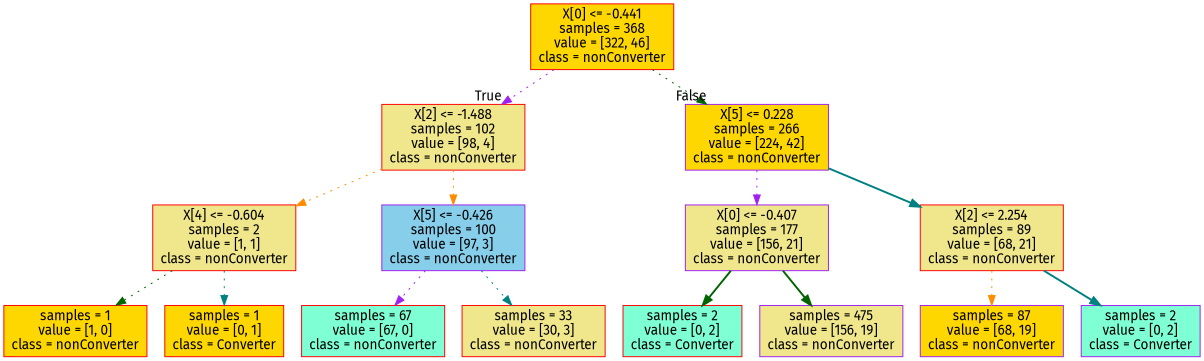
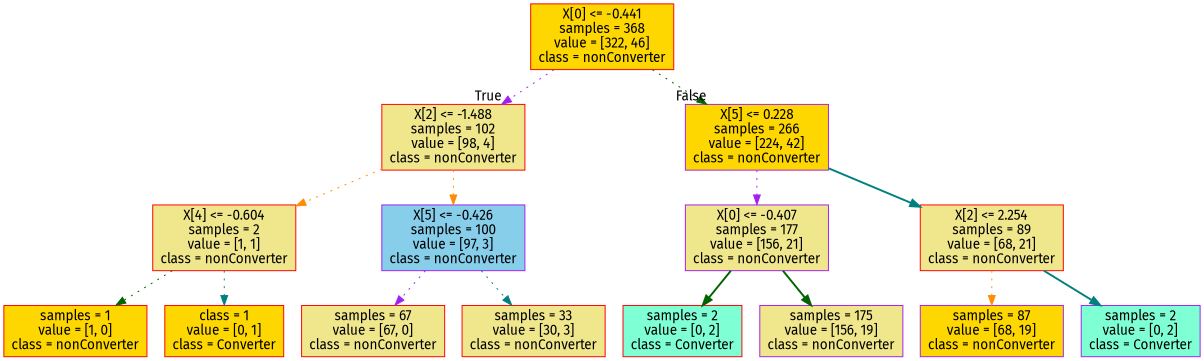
(224, 331) -> (224, 331)
(373, 331) -> (373, 331)
(831, 331) -> (831, 331)
